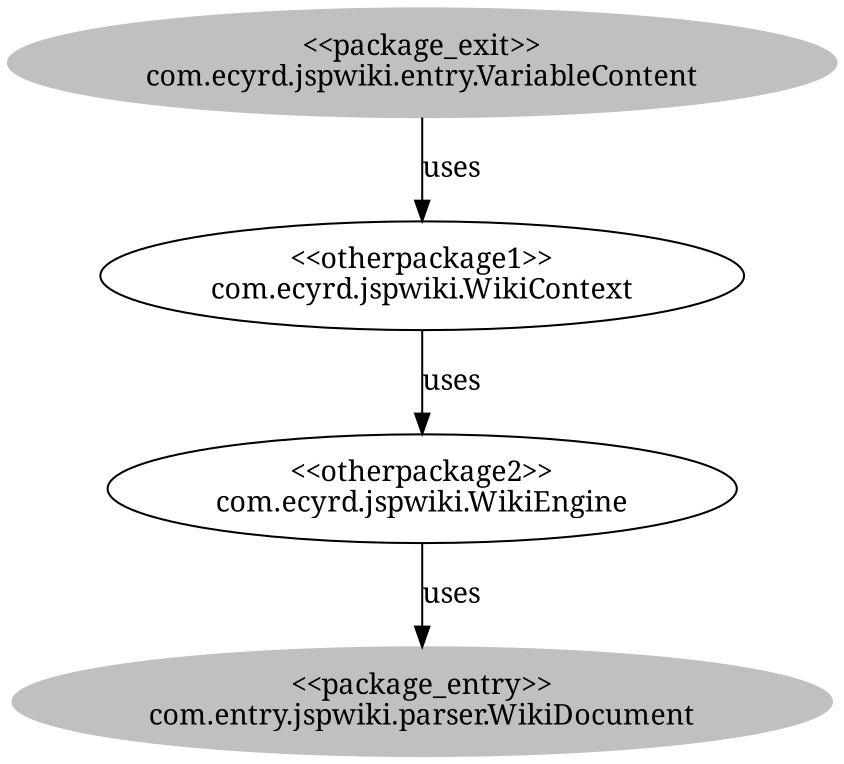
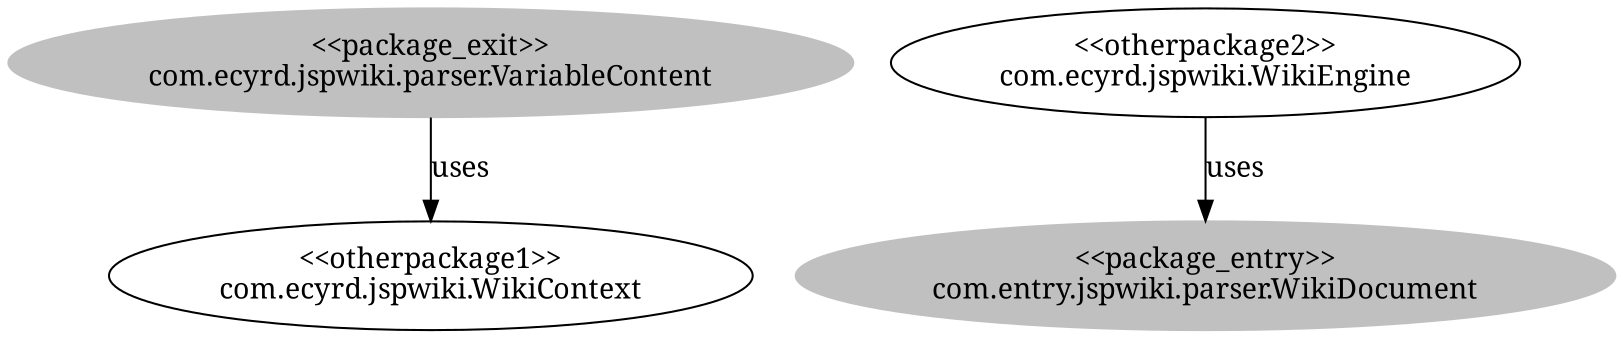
(422, 63) -> (431, 63)
(422, 372) -> none
